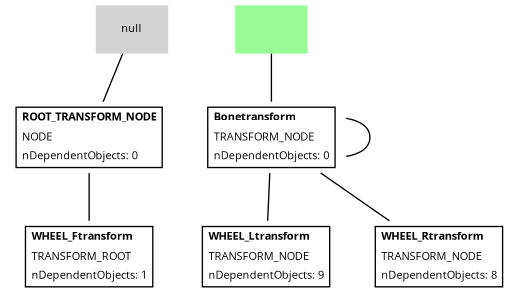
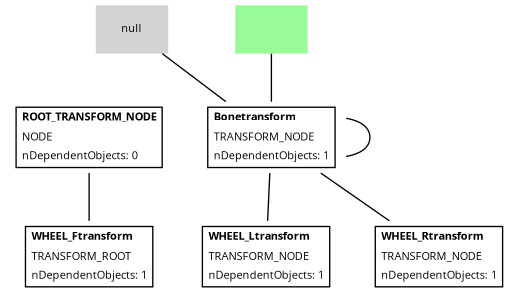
(113, 78) -> (194, 78)
(272, 156) -> (272, 156)
(267, 275) -> (267, 275)
(440, 275) -> (440, 275)
